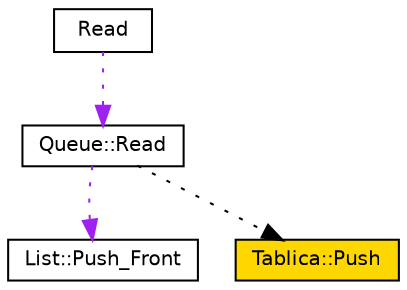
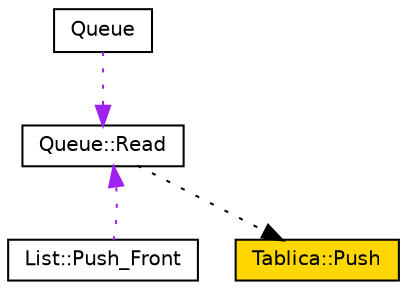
(103, 31) -> (103, 31)
(89, 193) -> (117, 213)
